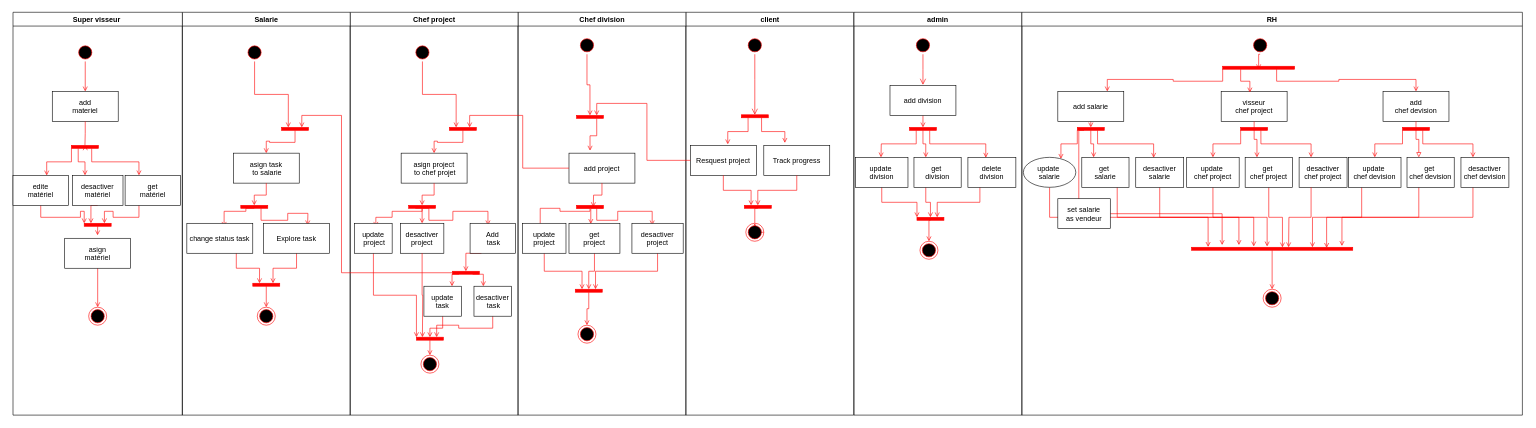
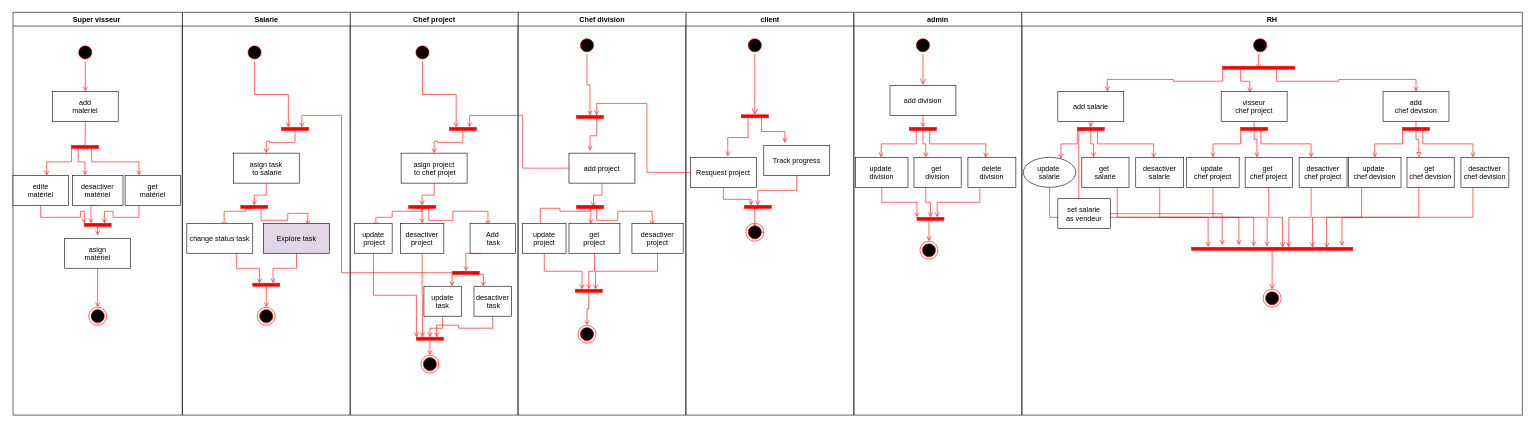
(723, 161) -> (723, 173)
(296, 239) -> (296, 239)
